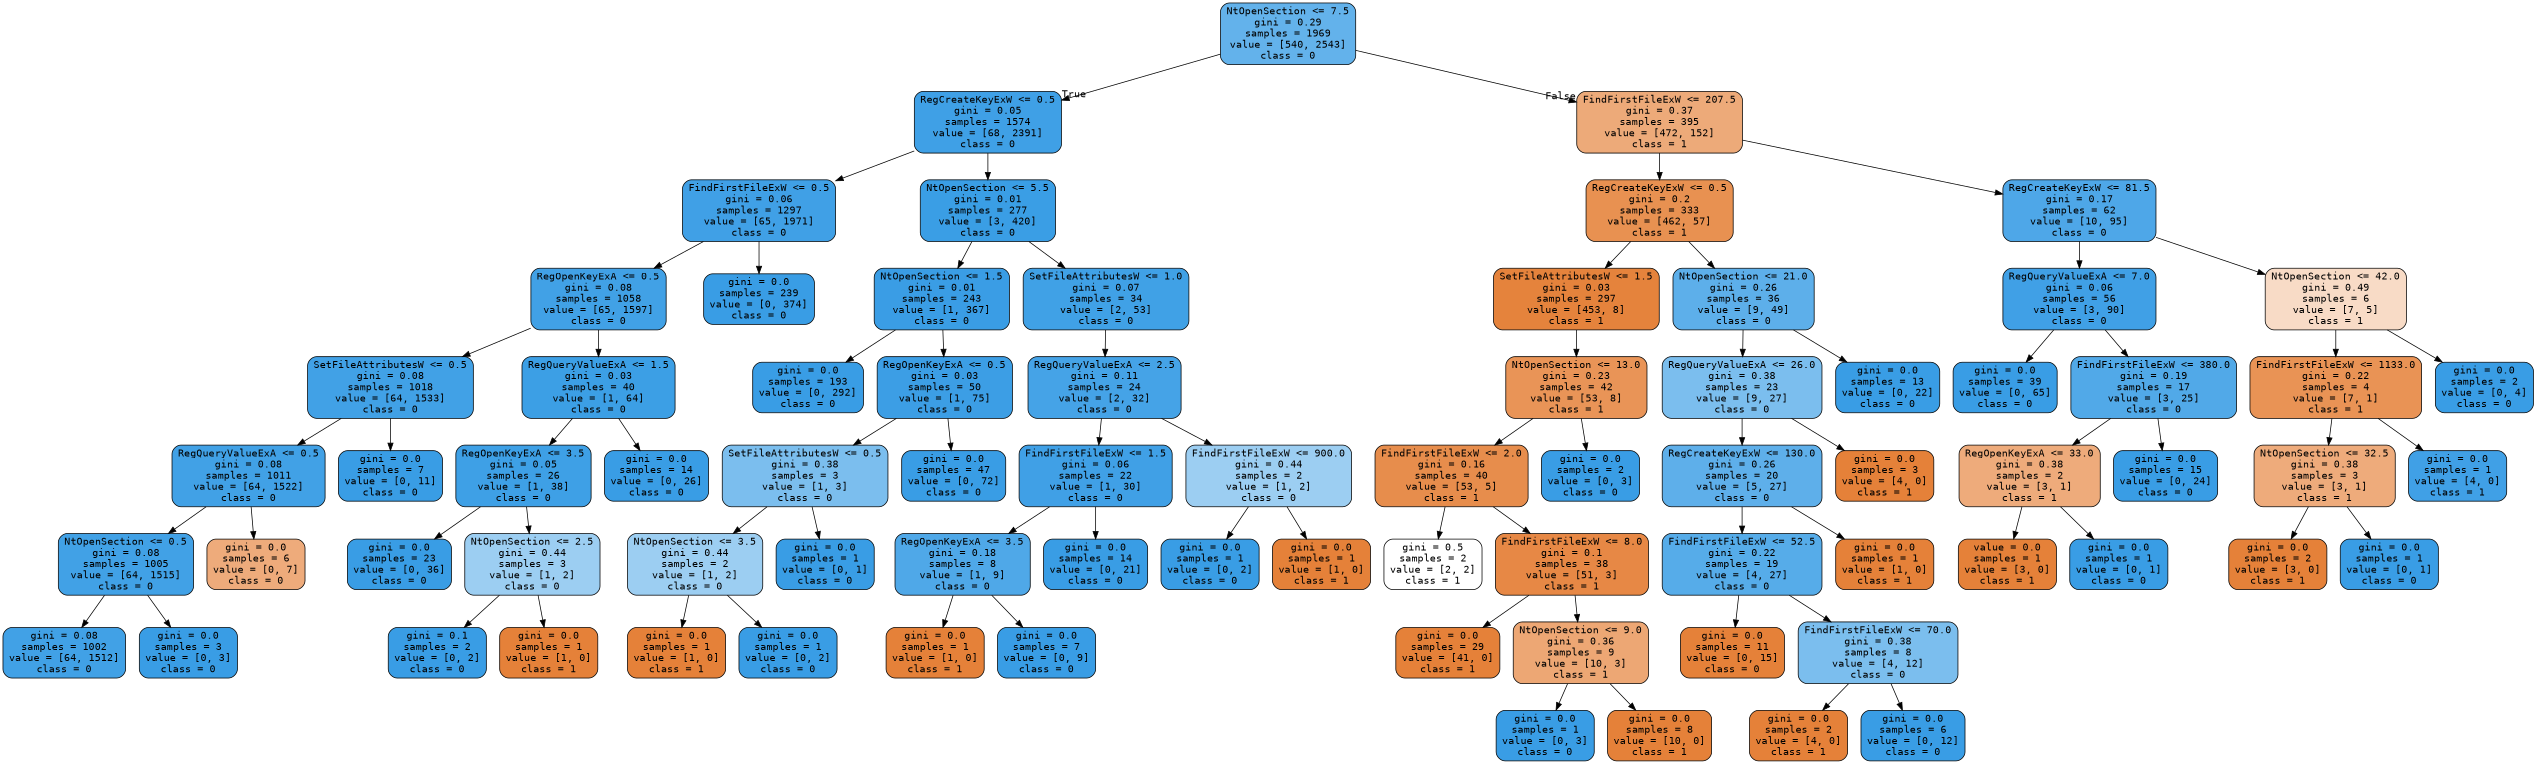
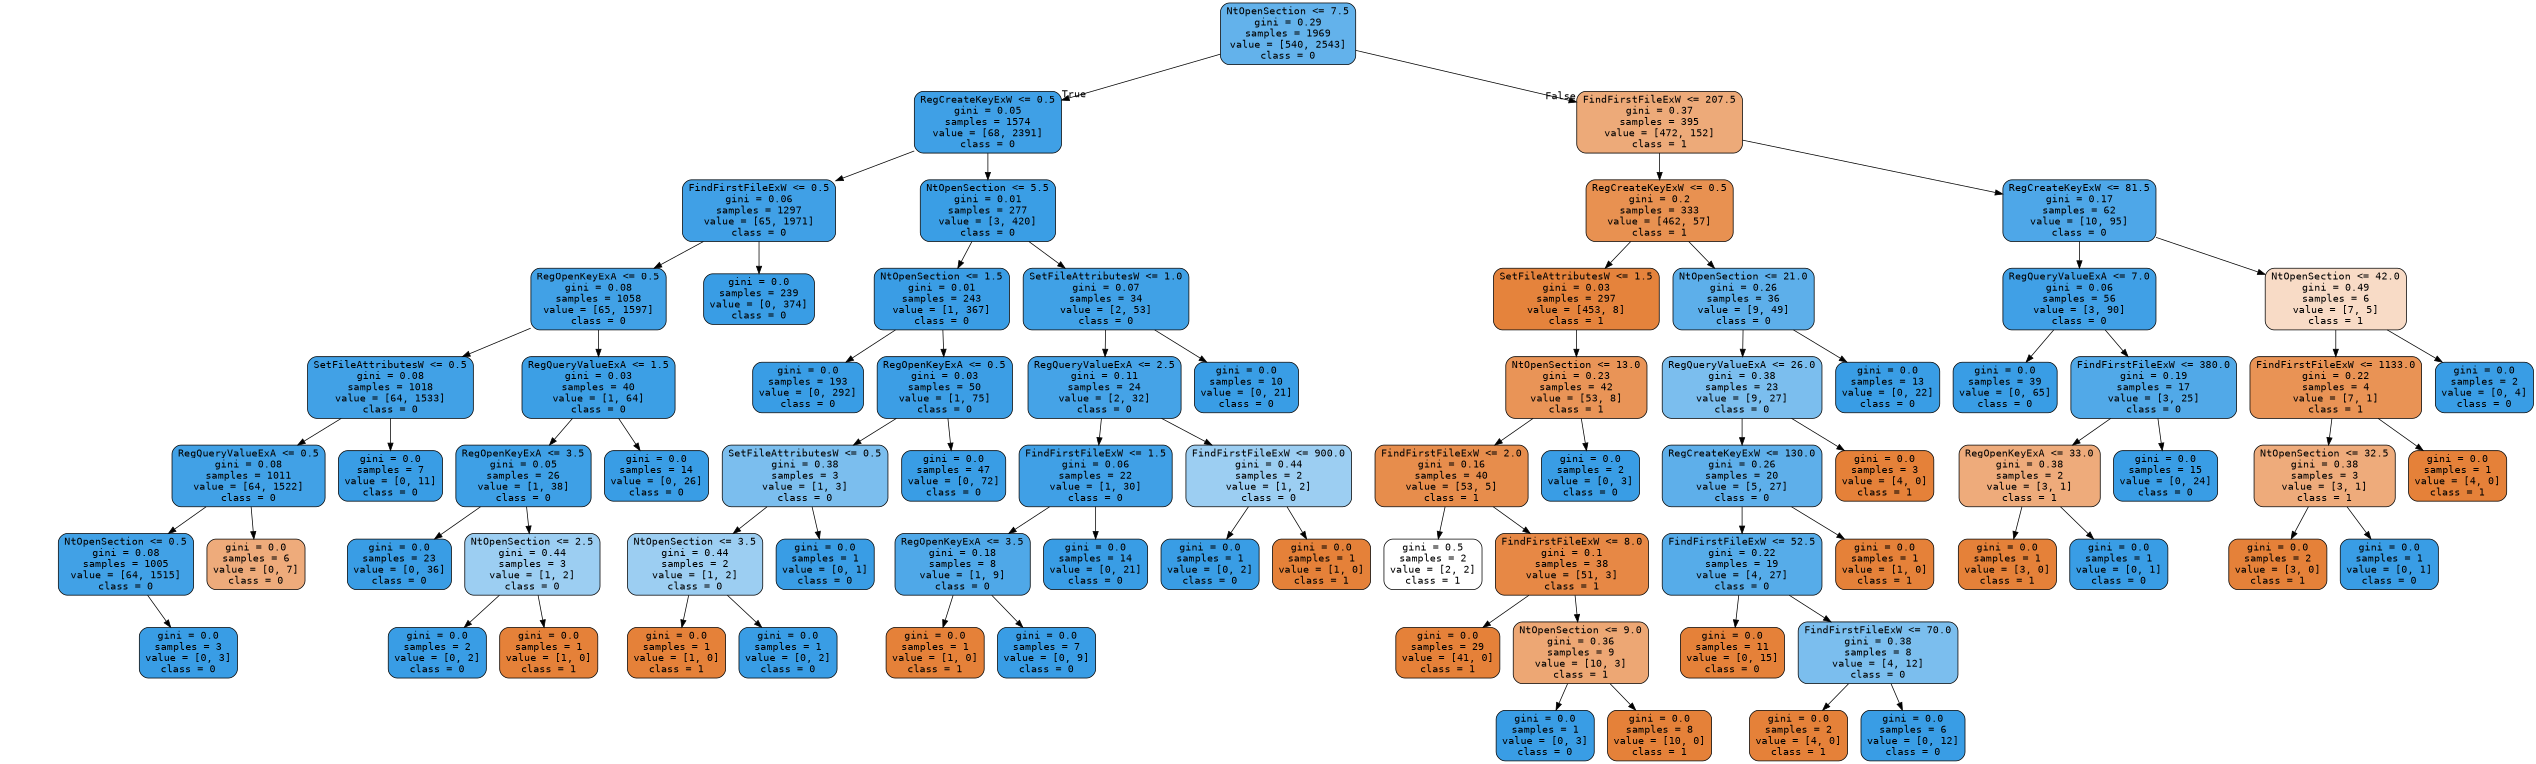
none -> (1246, 388)
(2458, 476) -> (2458, 476)
(2007, 564) -> (2007, 564)
(64, 653) -> none
(437, 653) -> (437, 653)
